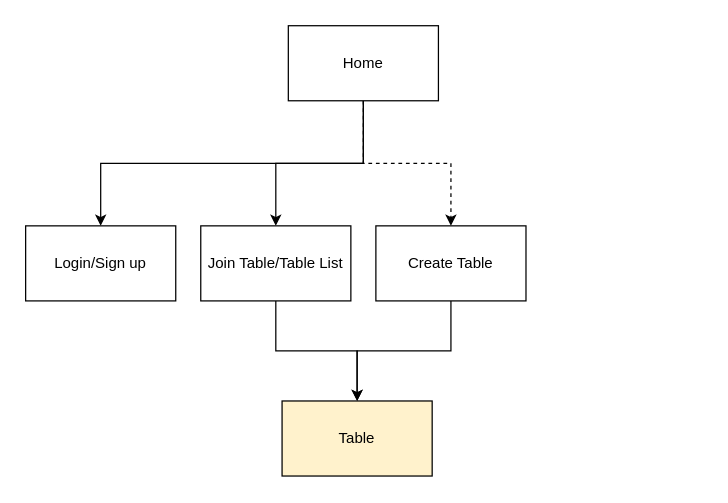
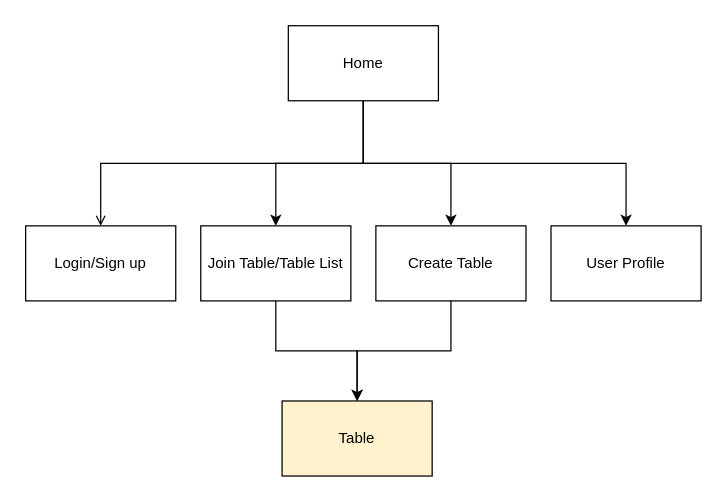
none -> (567, 163)
(451, 191) -> (451, 191)
(101, 216) -> (101, 218)
none -> (626, 263)
